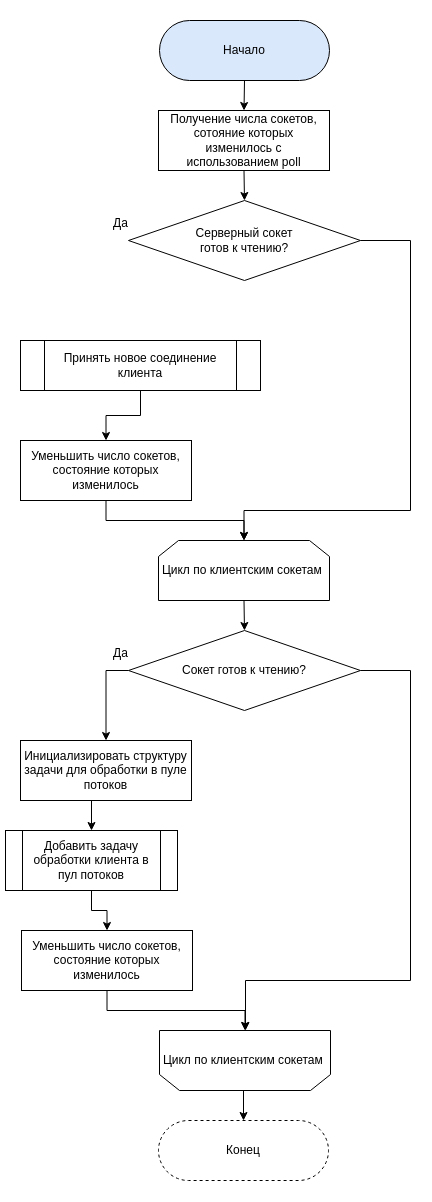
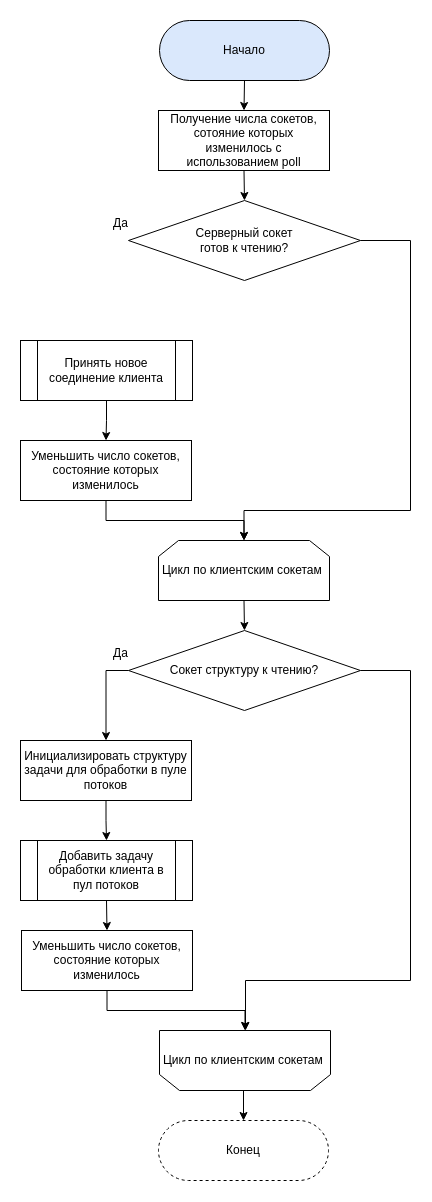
(141, 366) -> (107, 371)
(245, 671) -> (245, 671)
(92, 861) -> (107, 871)
